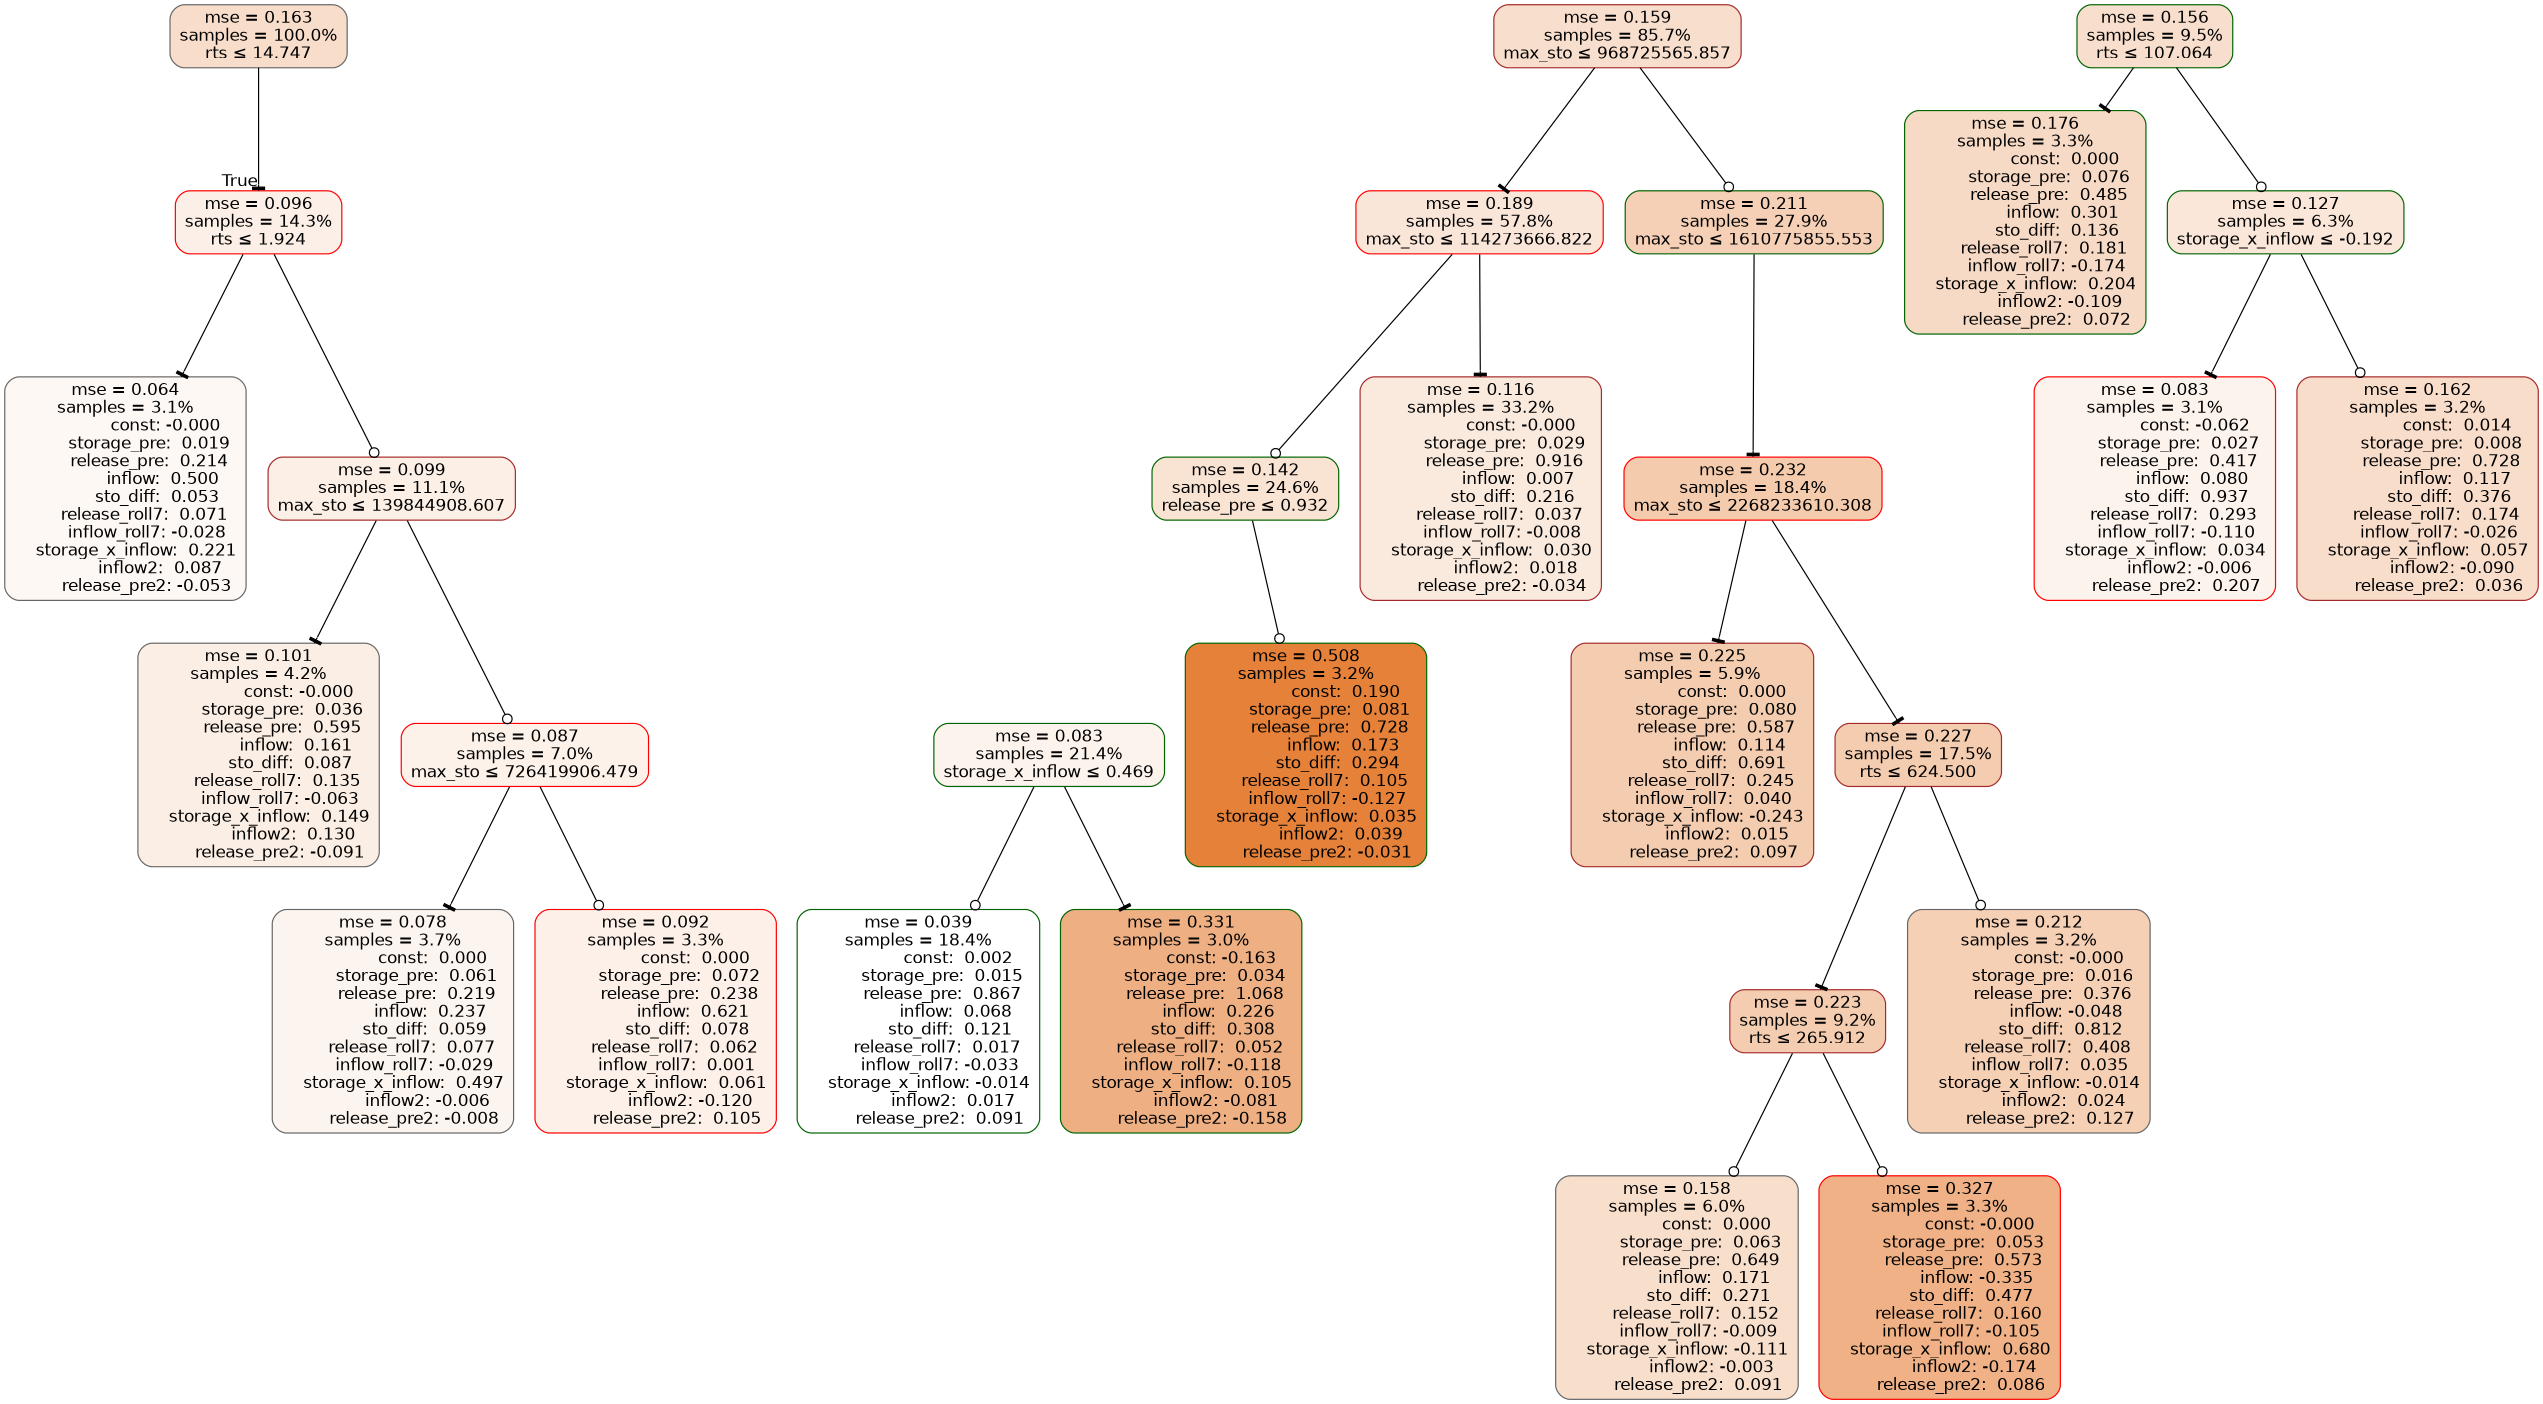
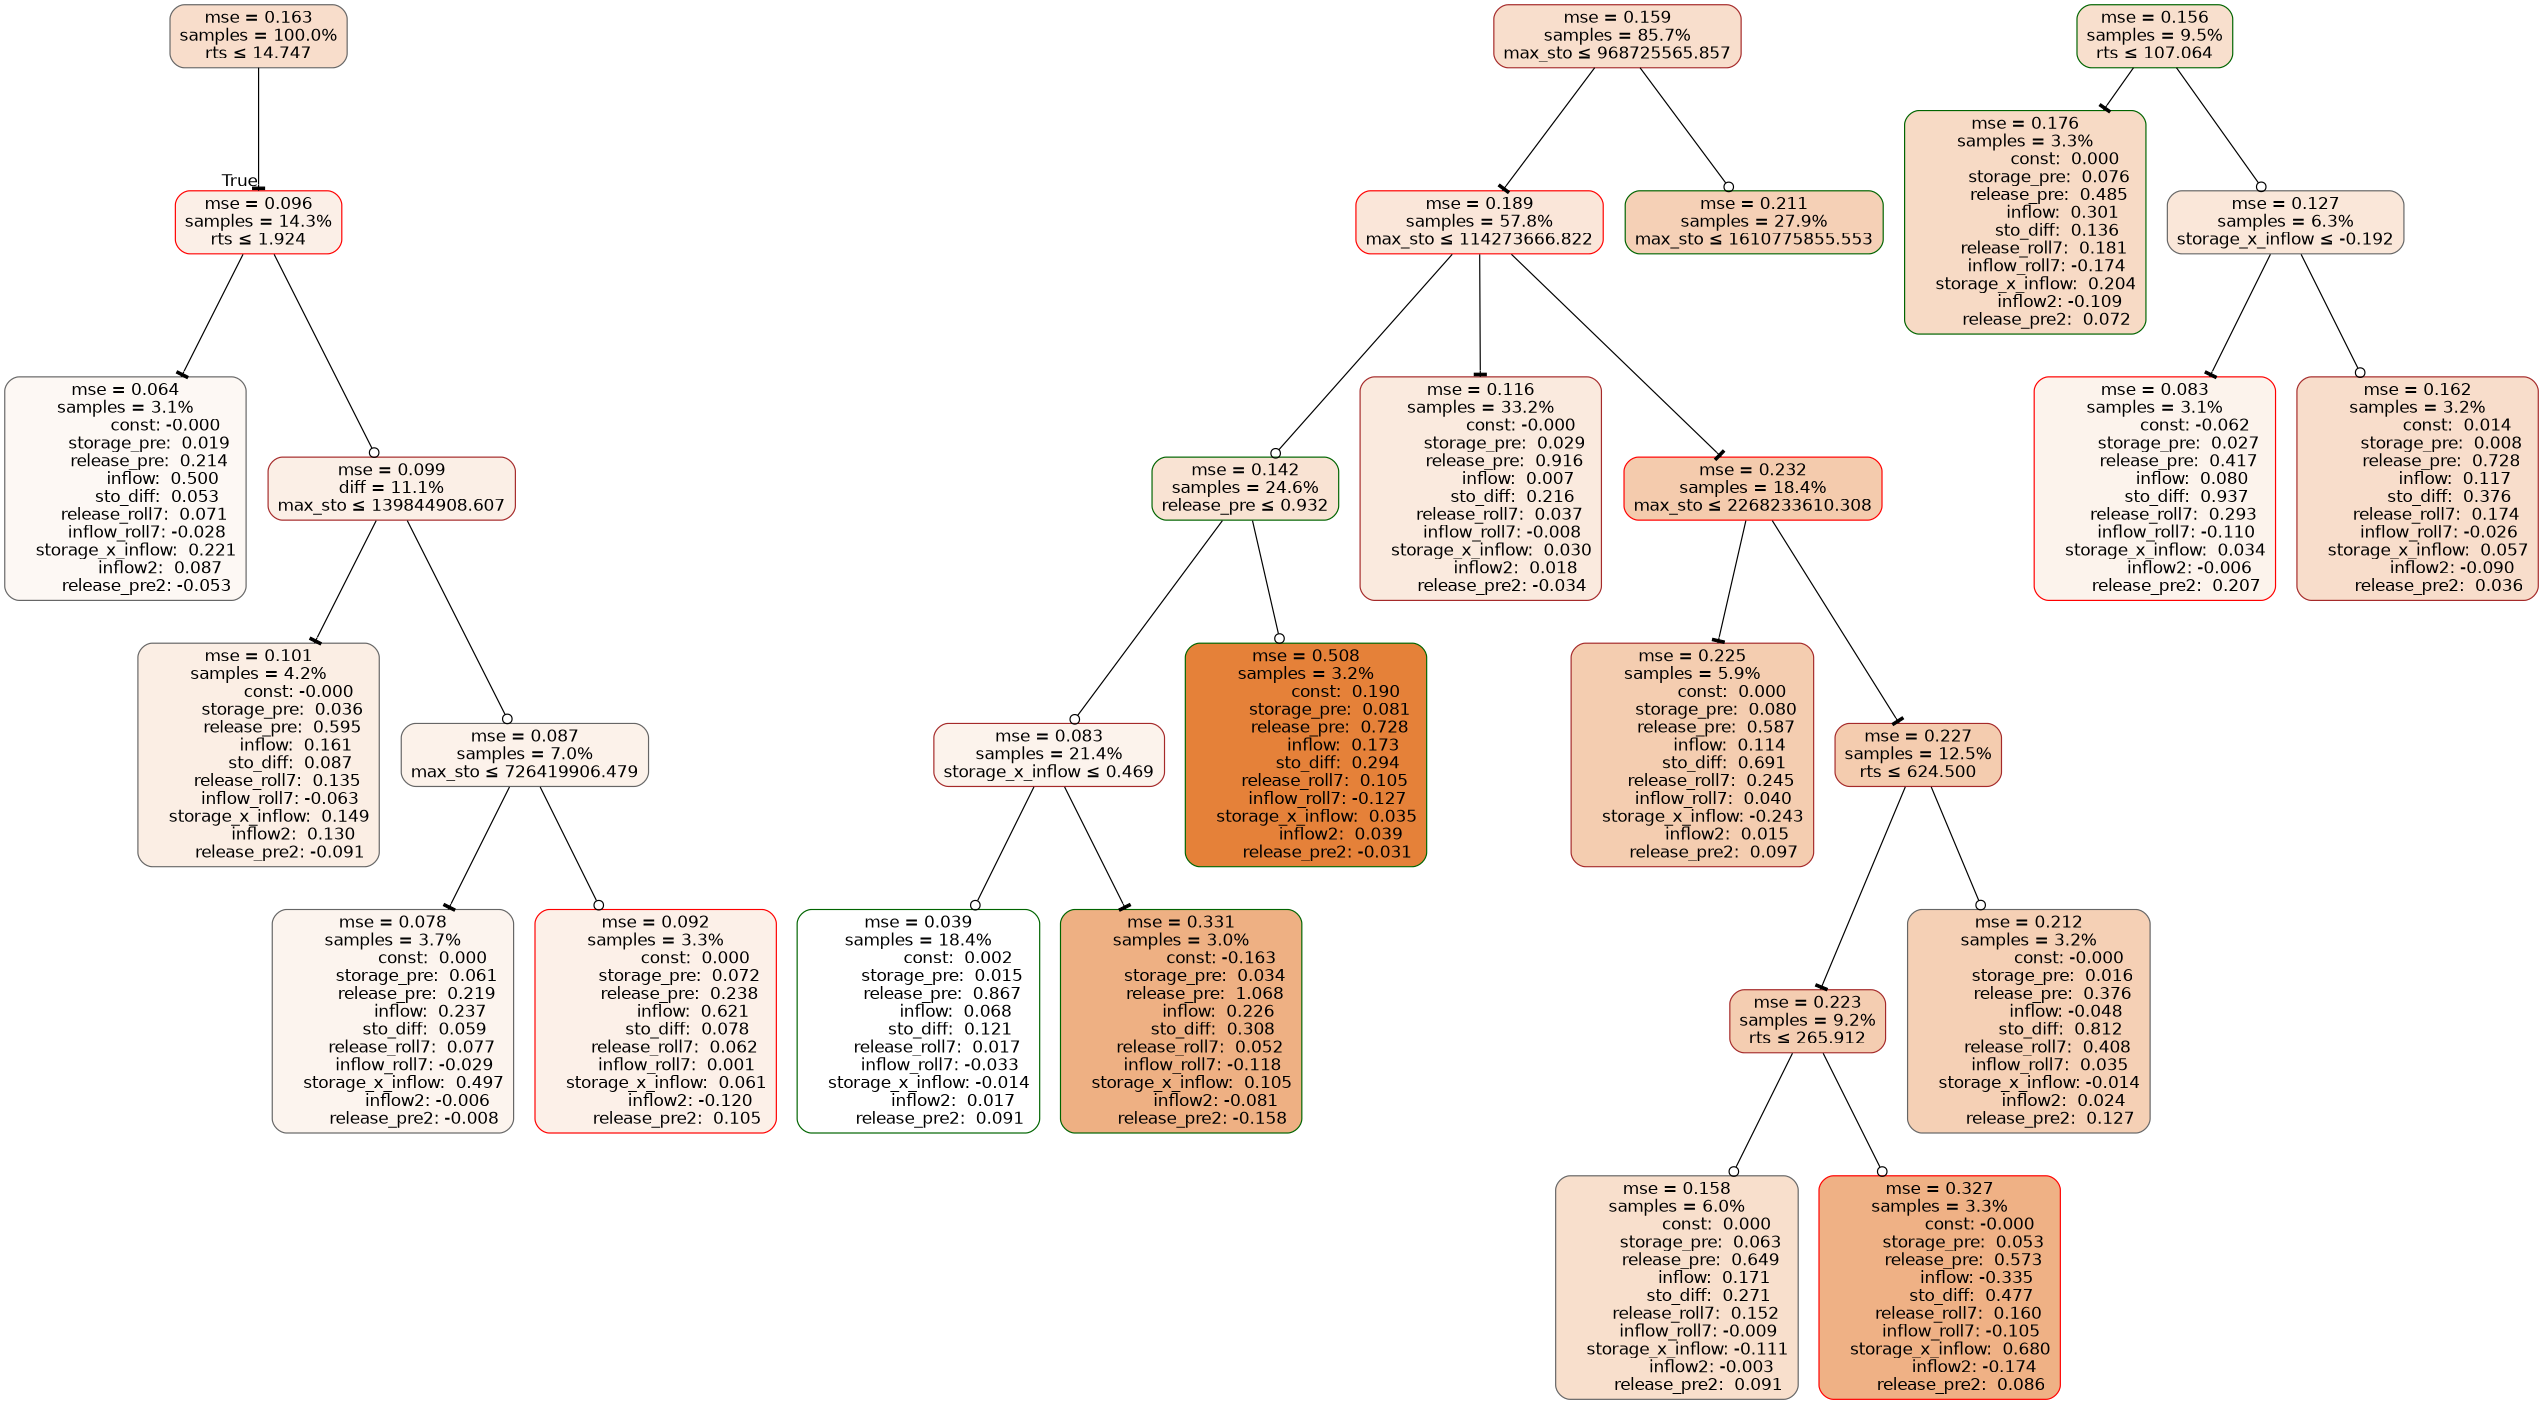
(2286, 222) -> (2286, 222)
(1754, 352) -> (1614, 353)
(392, 489) -> (392, 489)
none -> (1150, 618)
(525, 755) -> (525, 755)
(1049, 755) -> (1049, 755)
(1918, 755) -> (1918, 755)
